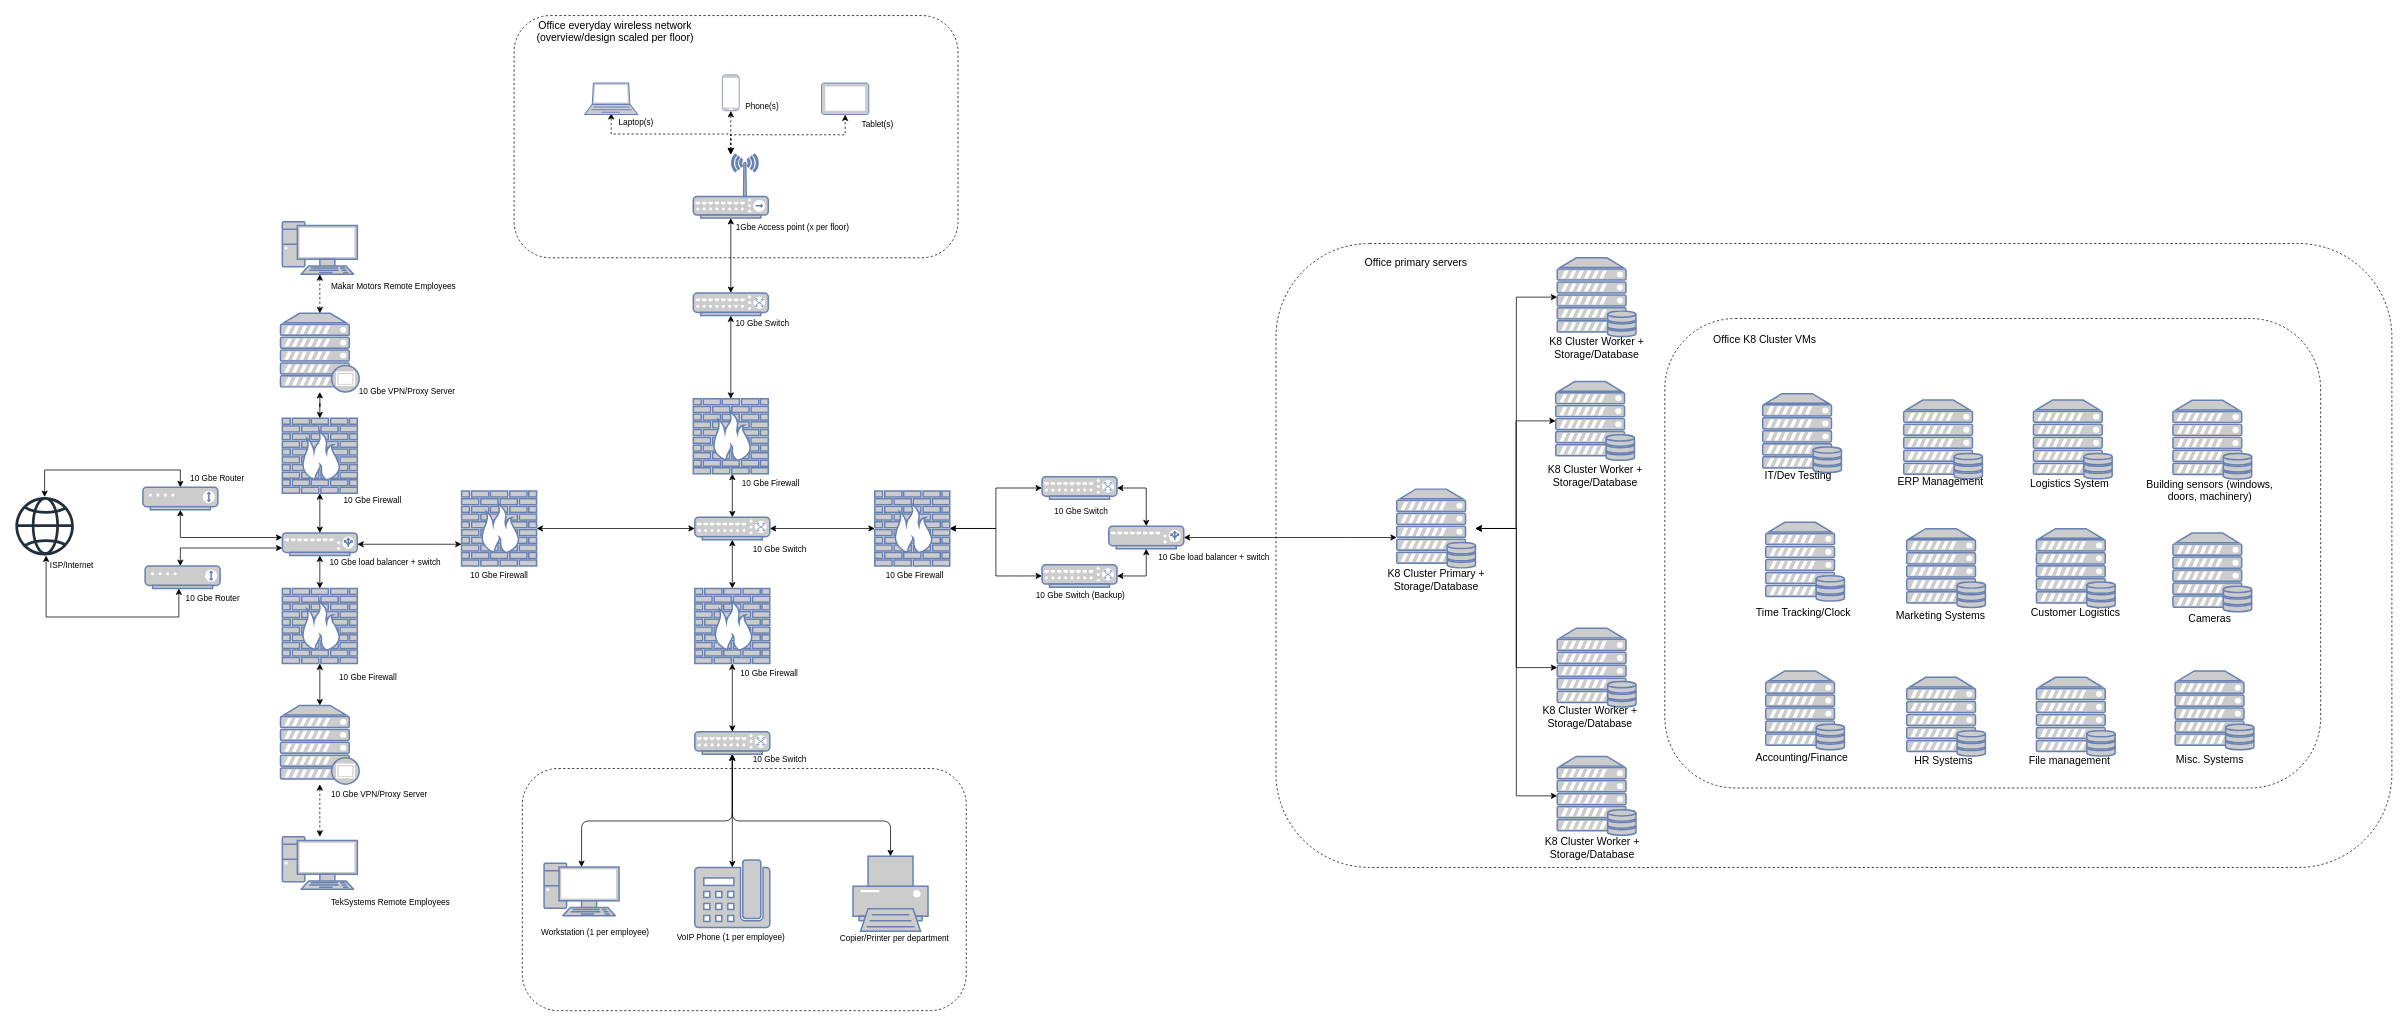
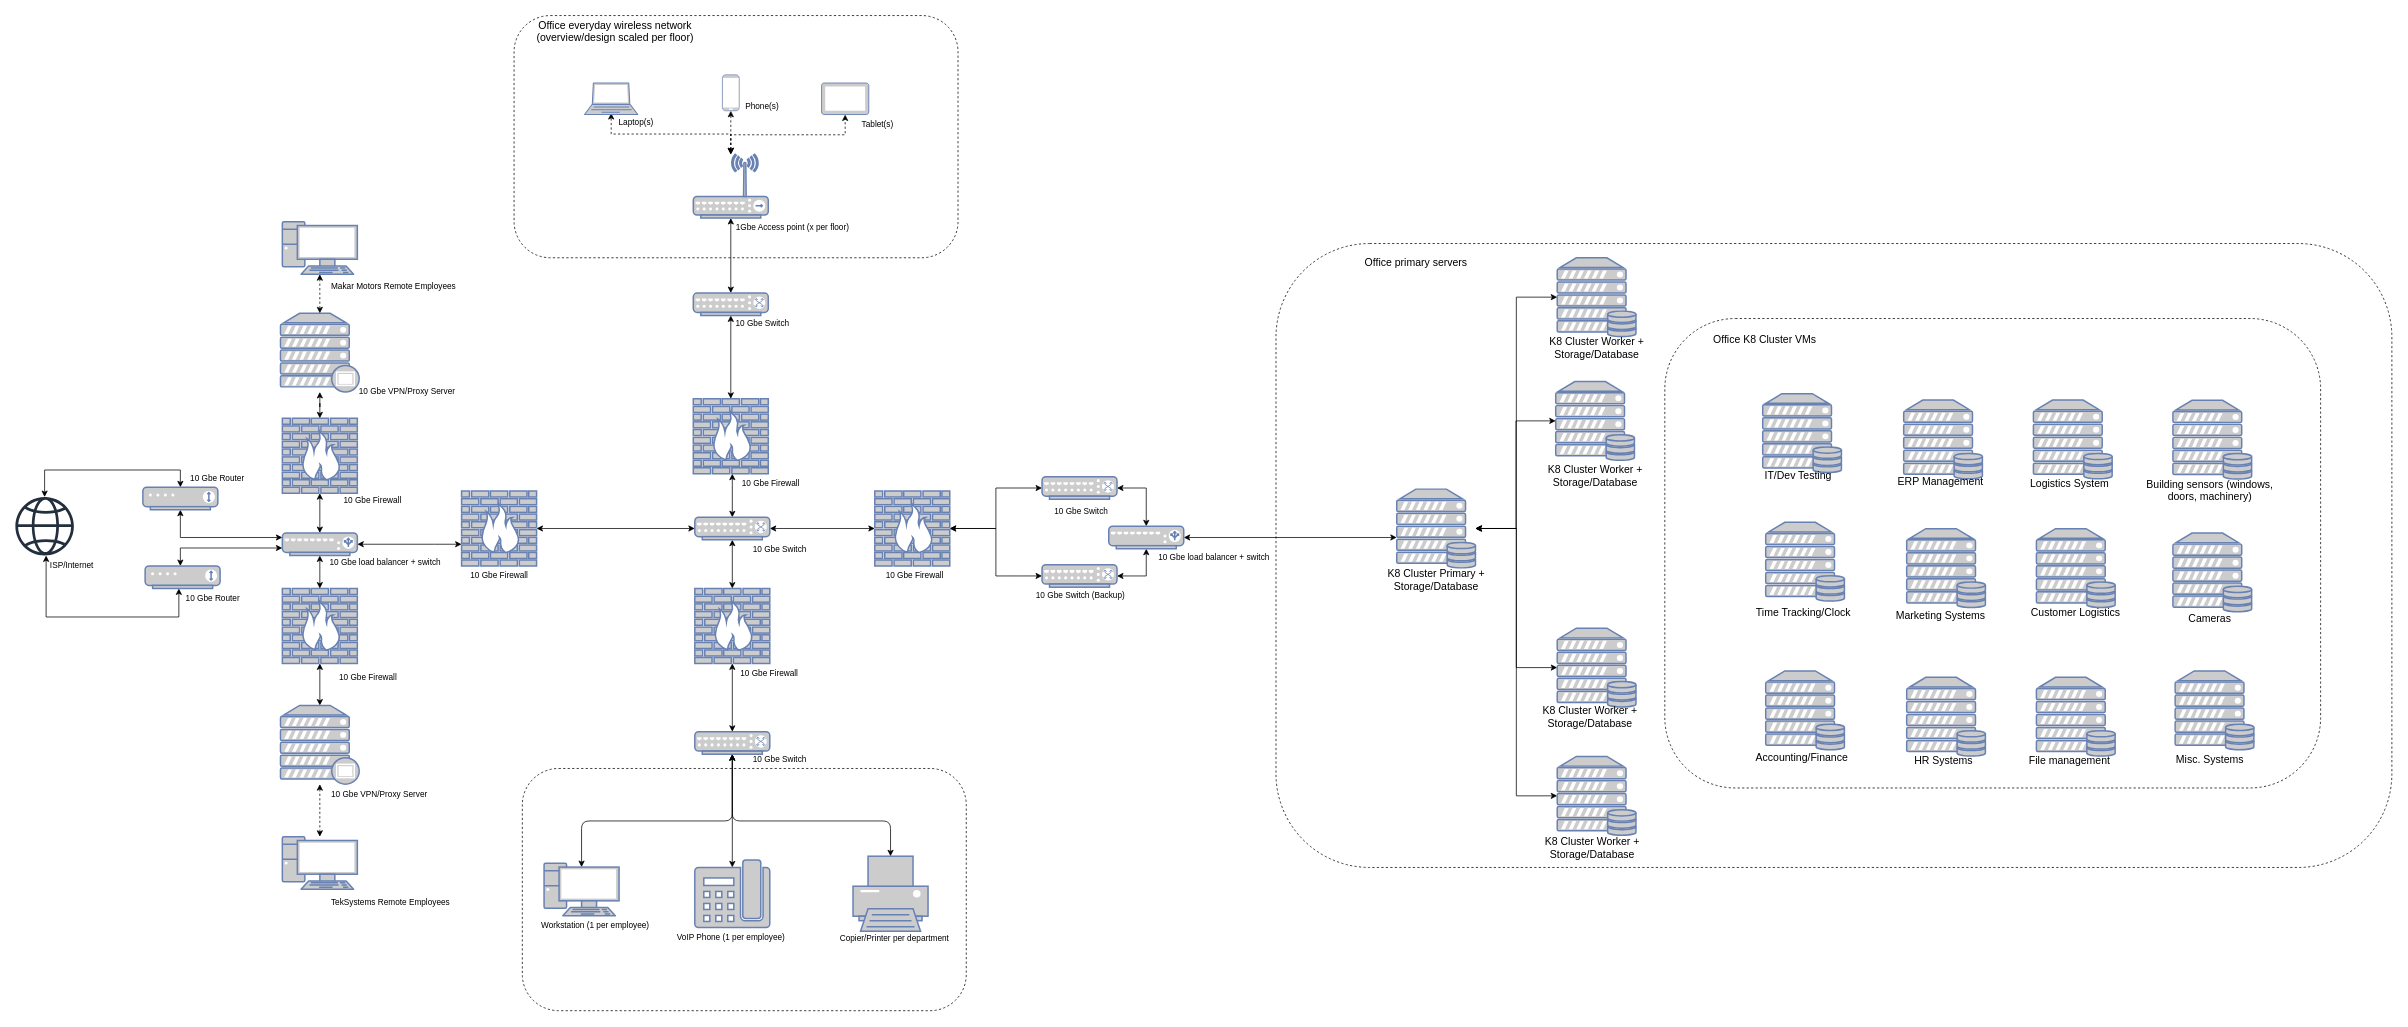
(595, 933) -> (595, 925)
